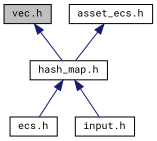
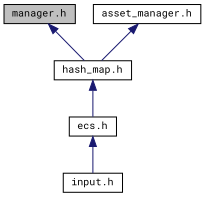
(28, 14) -> (40, 14)
(111, 14) -> (147, 14)
(90, 103) -> (93, 160)
